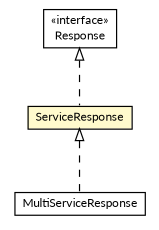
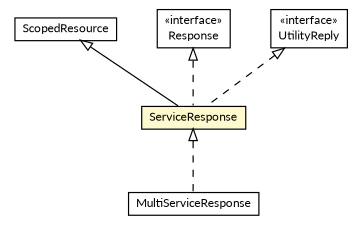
none -> (65, 29)
none -> (309, 29)
